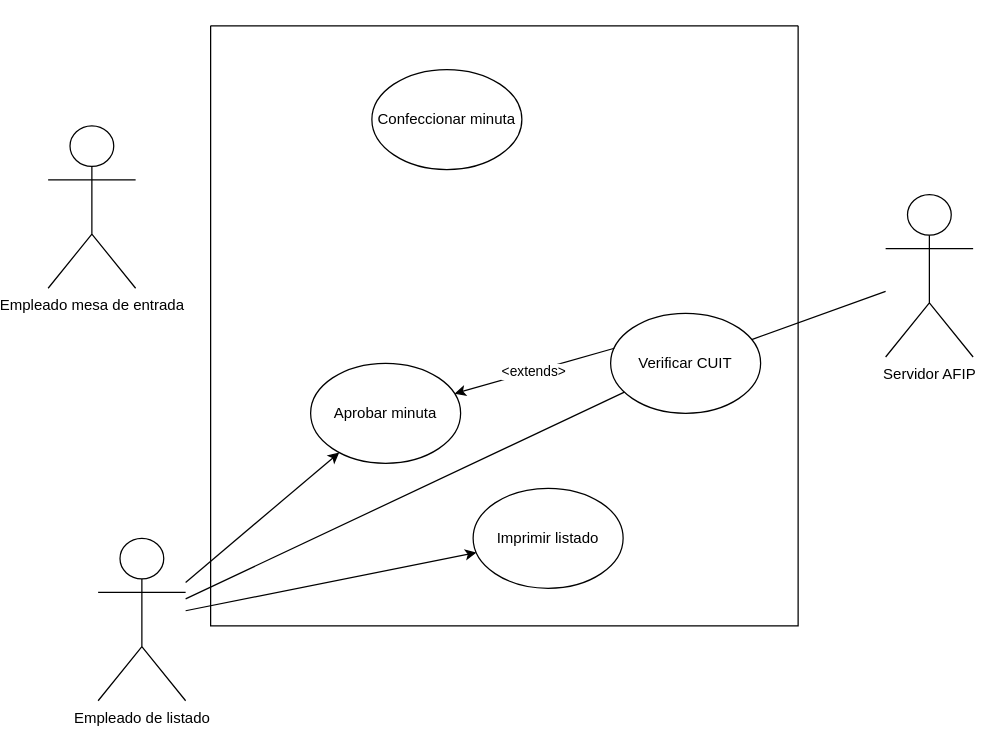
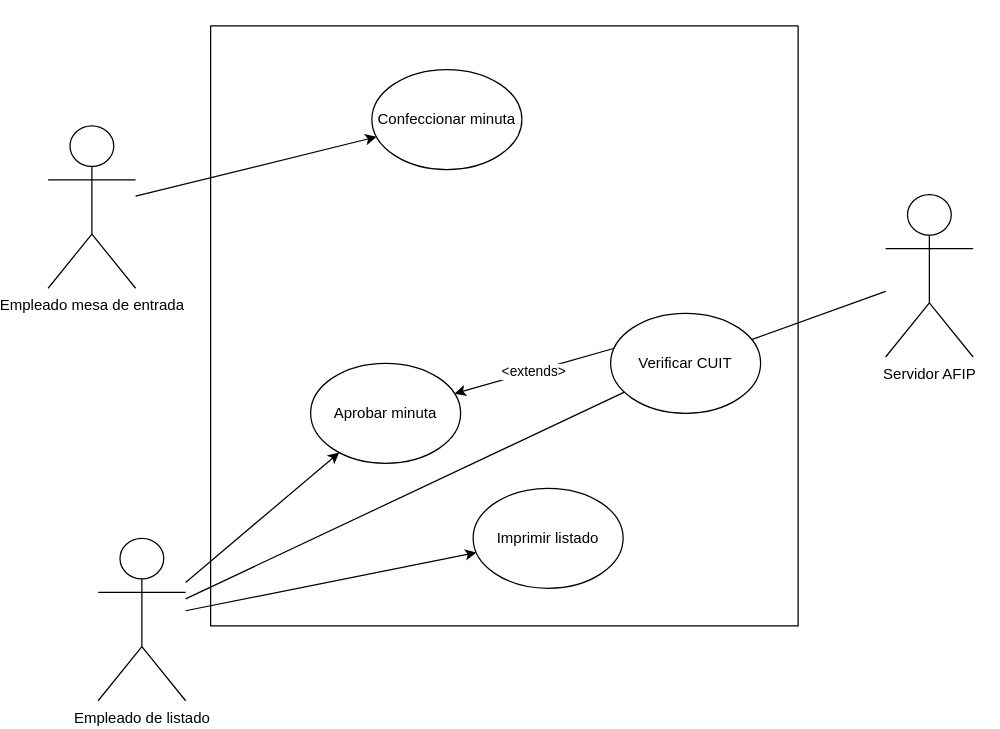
none -> (252, 167)
